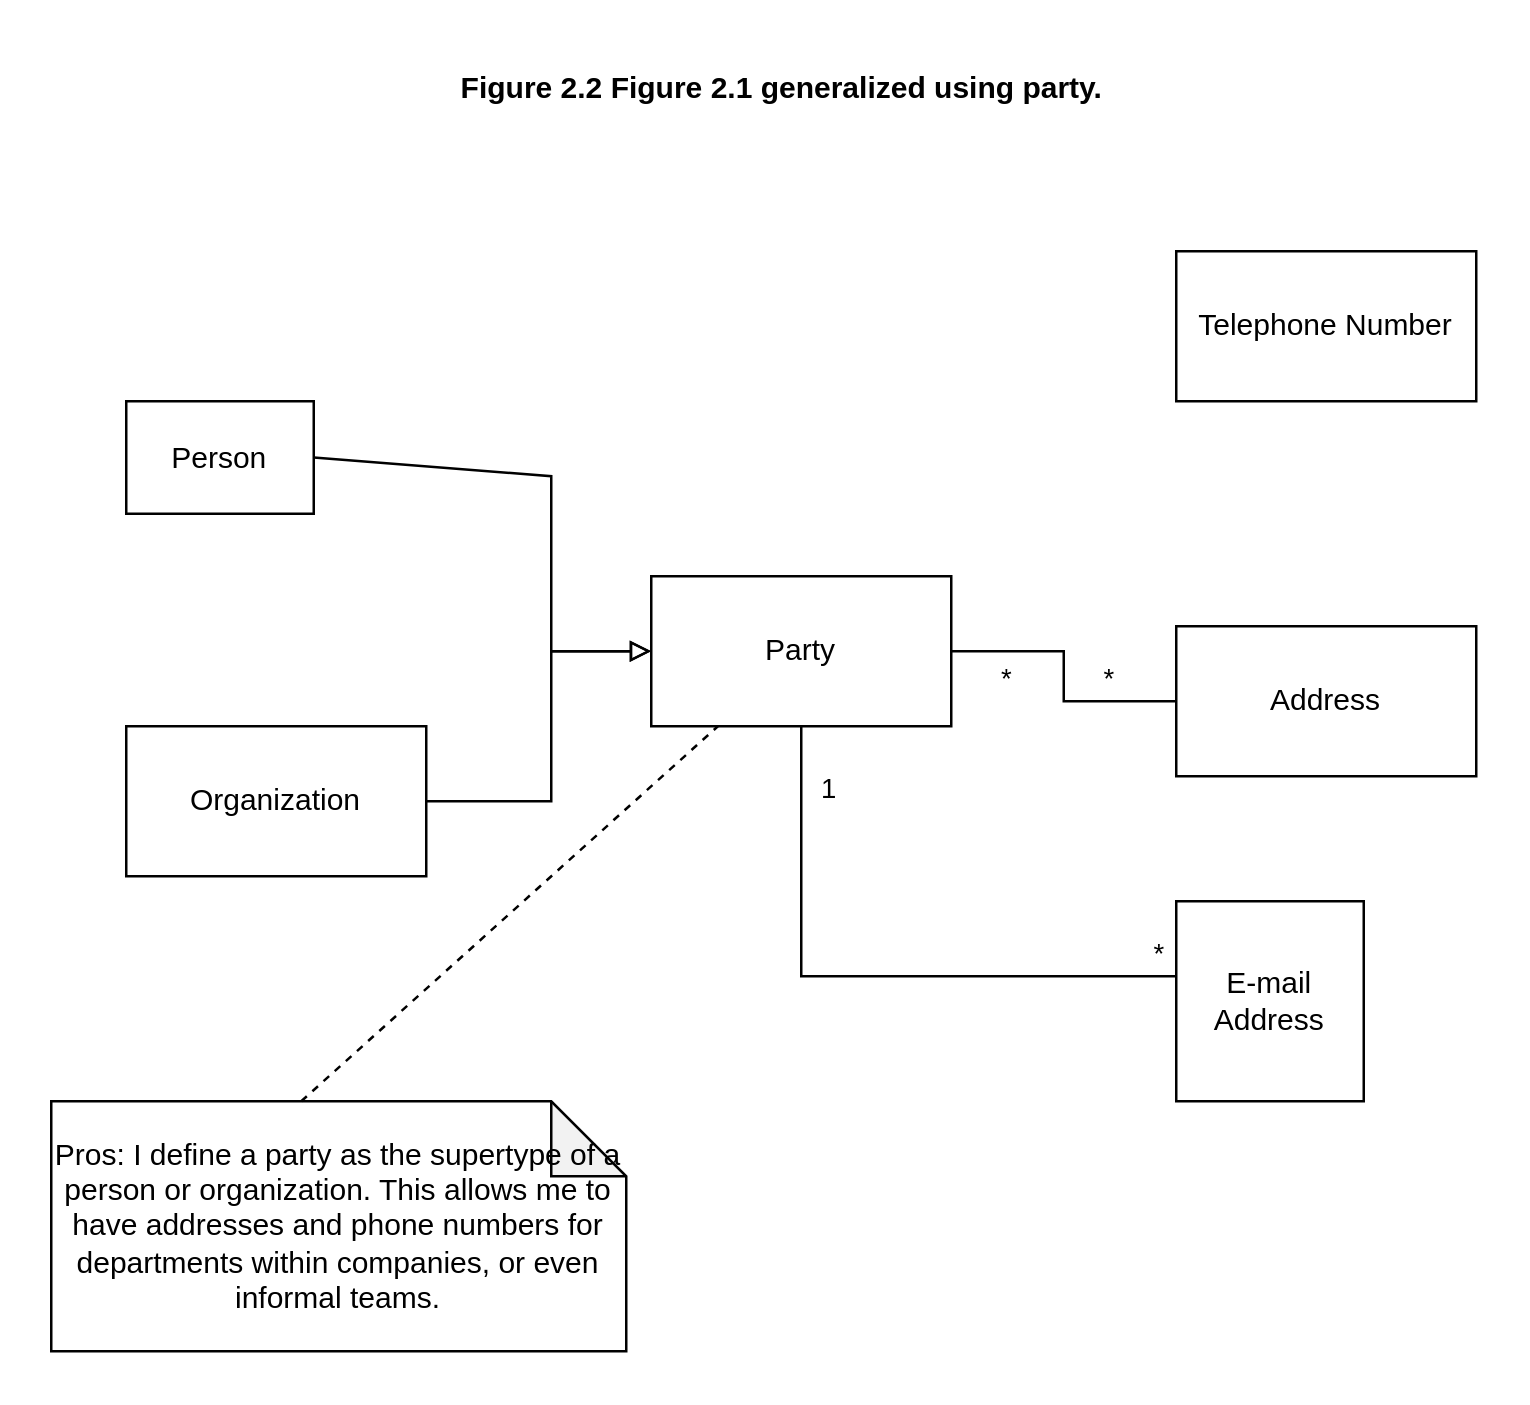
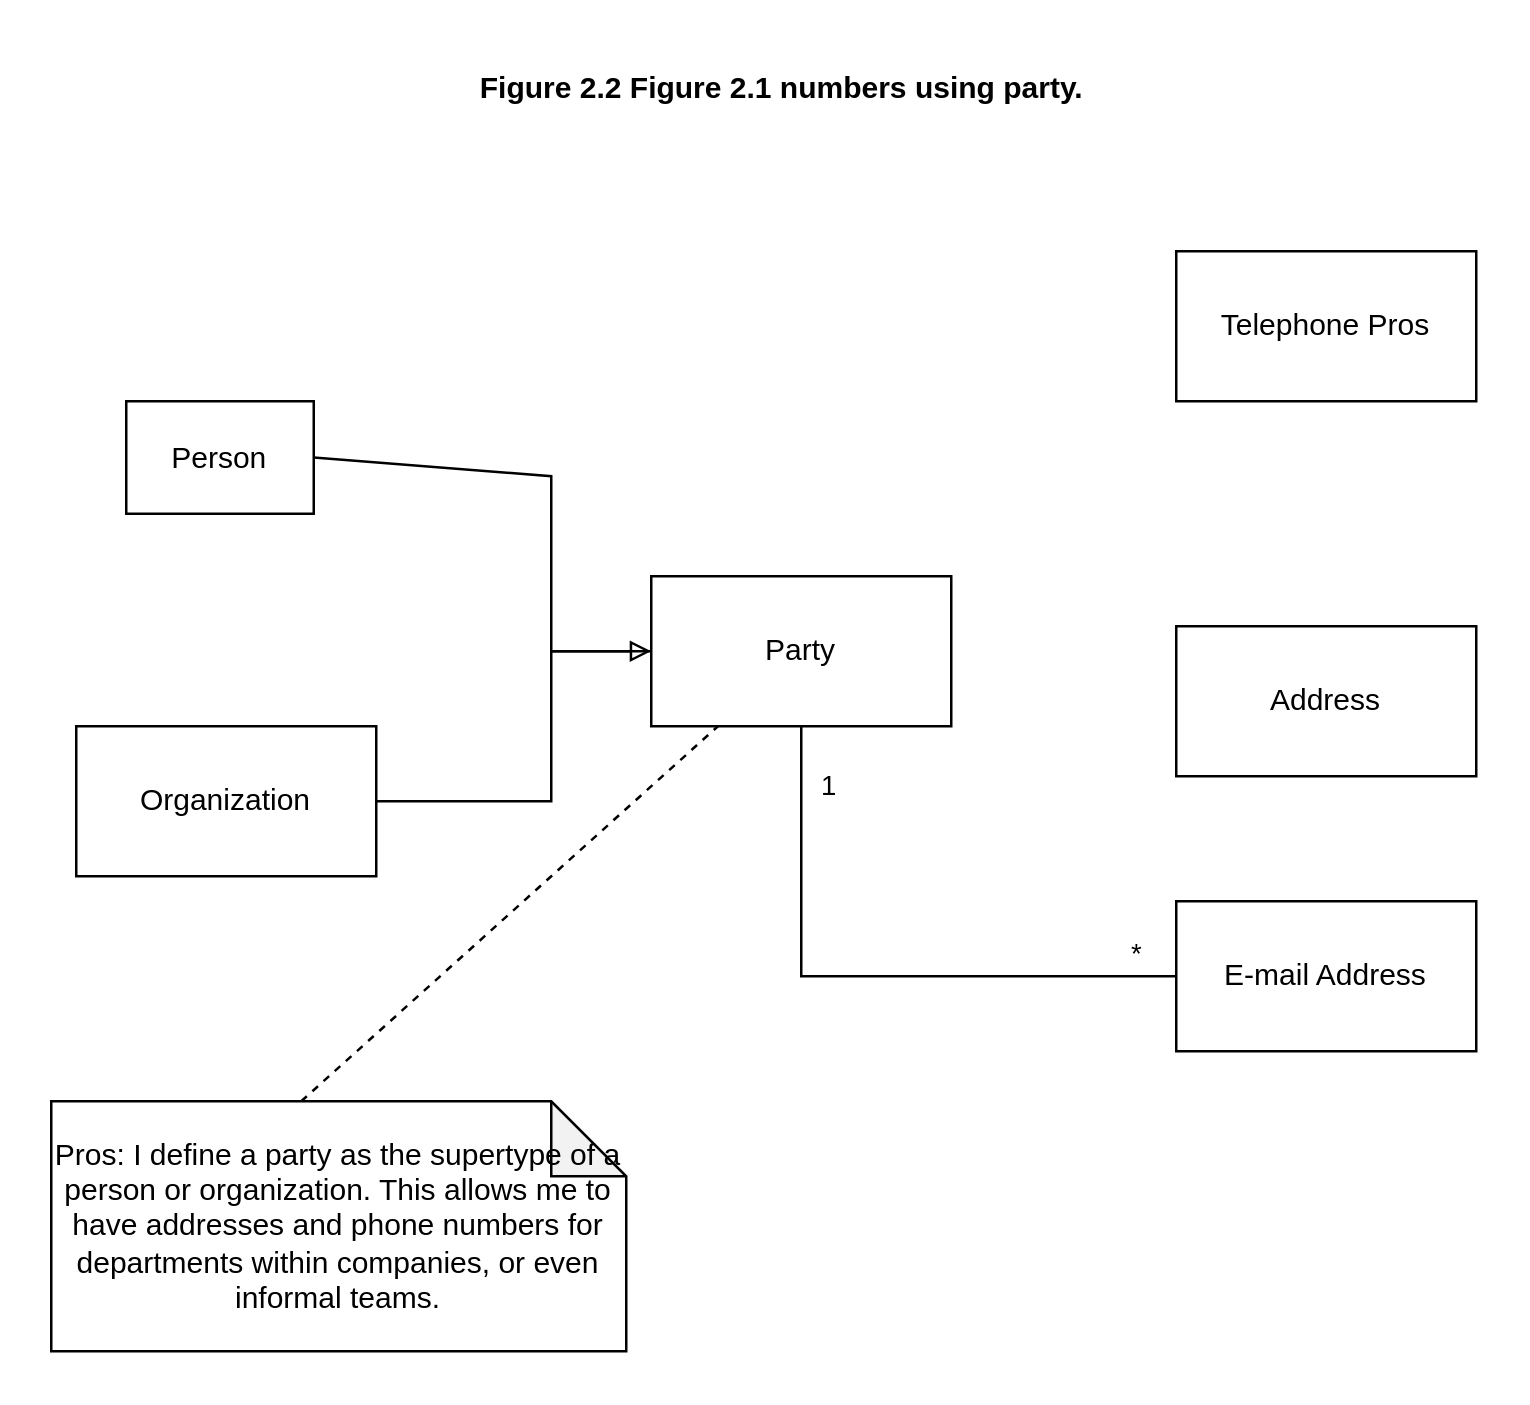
(783, 89) -> (783, 89)
(1326, 326) -> (1326, 326)
(631, 651) -> (638, 651)
(1064, 676) -> none
(276, 801) -> (226, 801)
(1270, 1001) -> (1326, 976)
